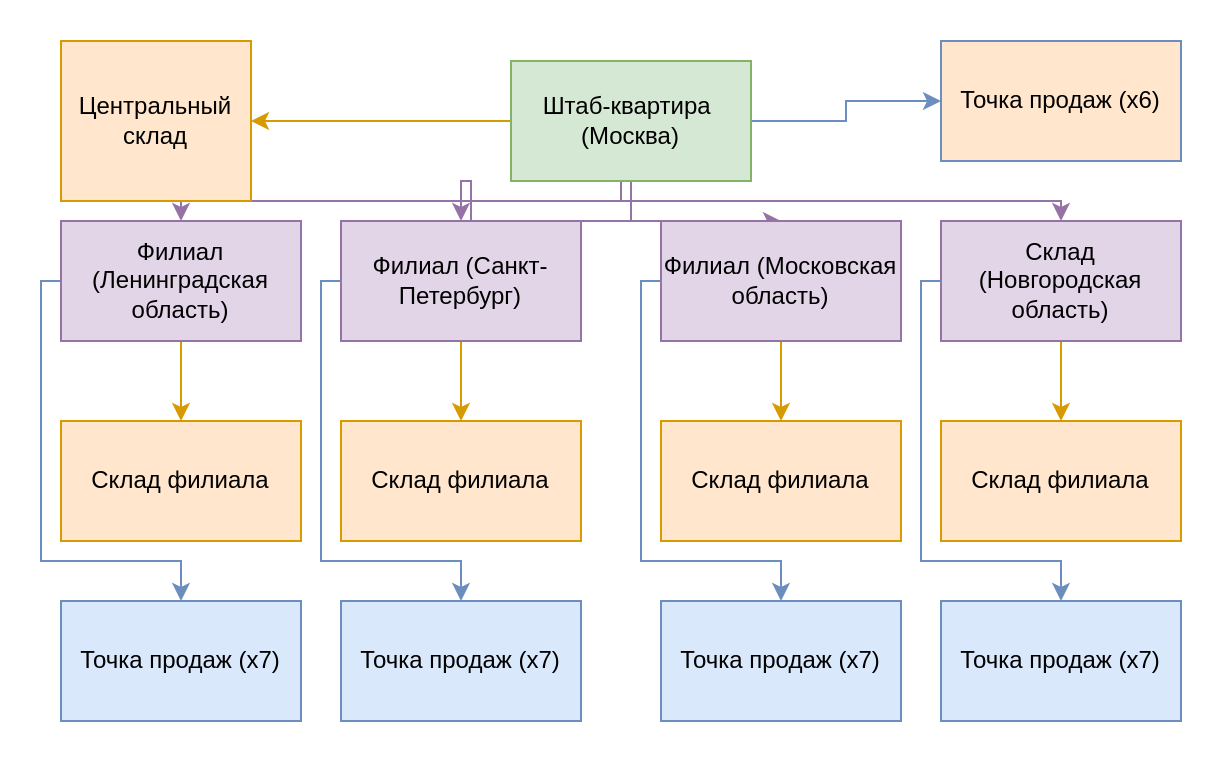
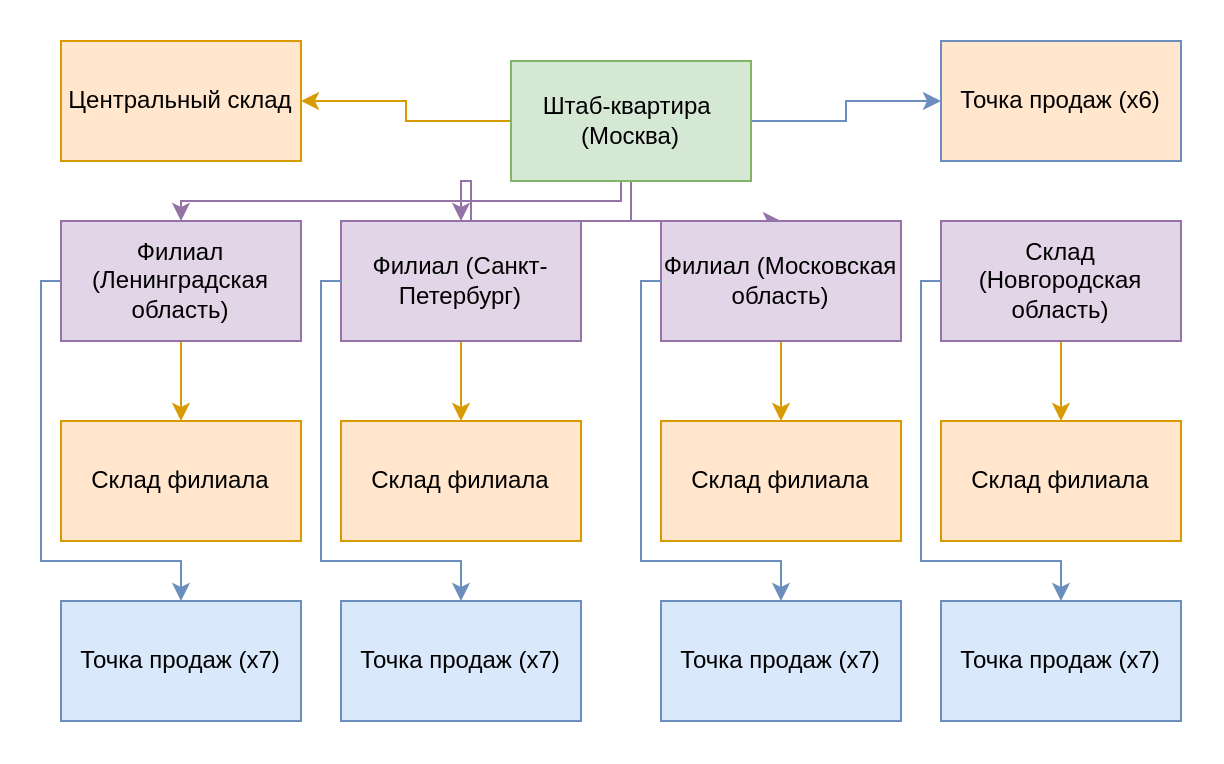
(156, 121) -> (181, 101)
(846, 201) -> none
